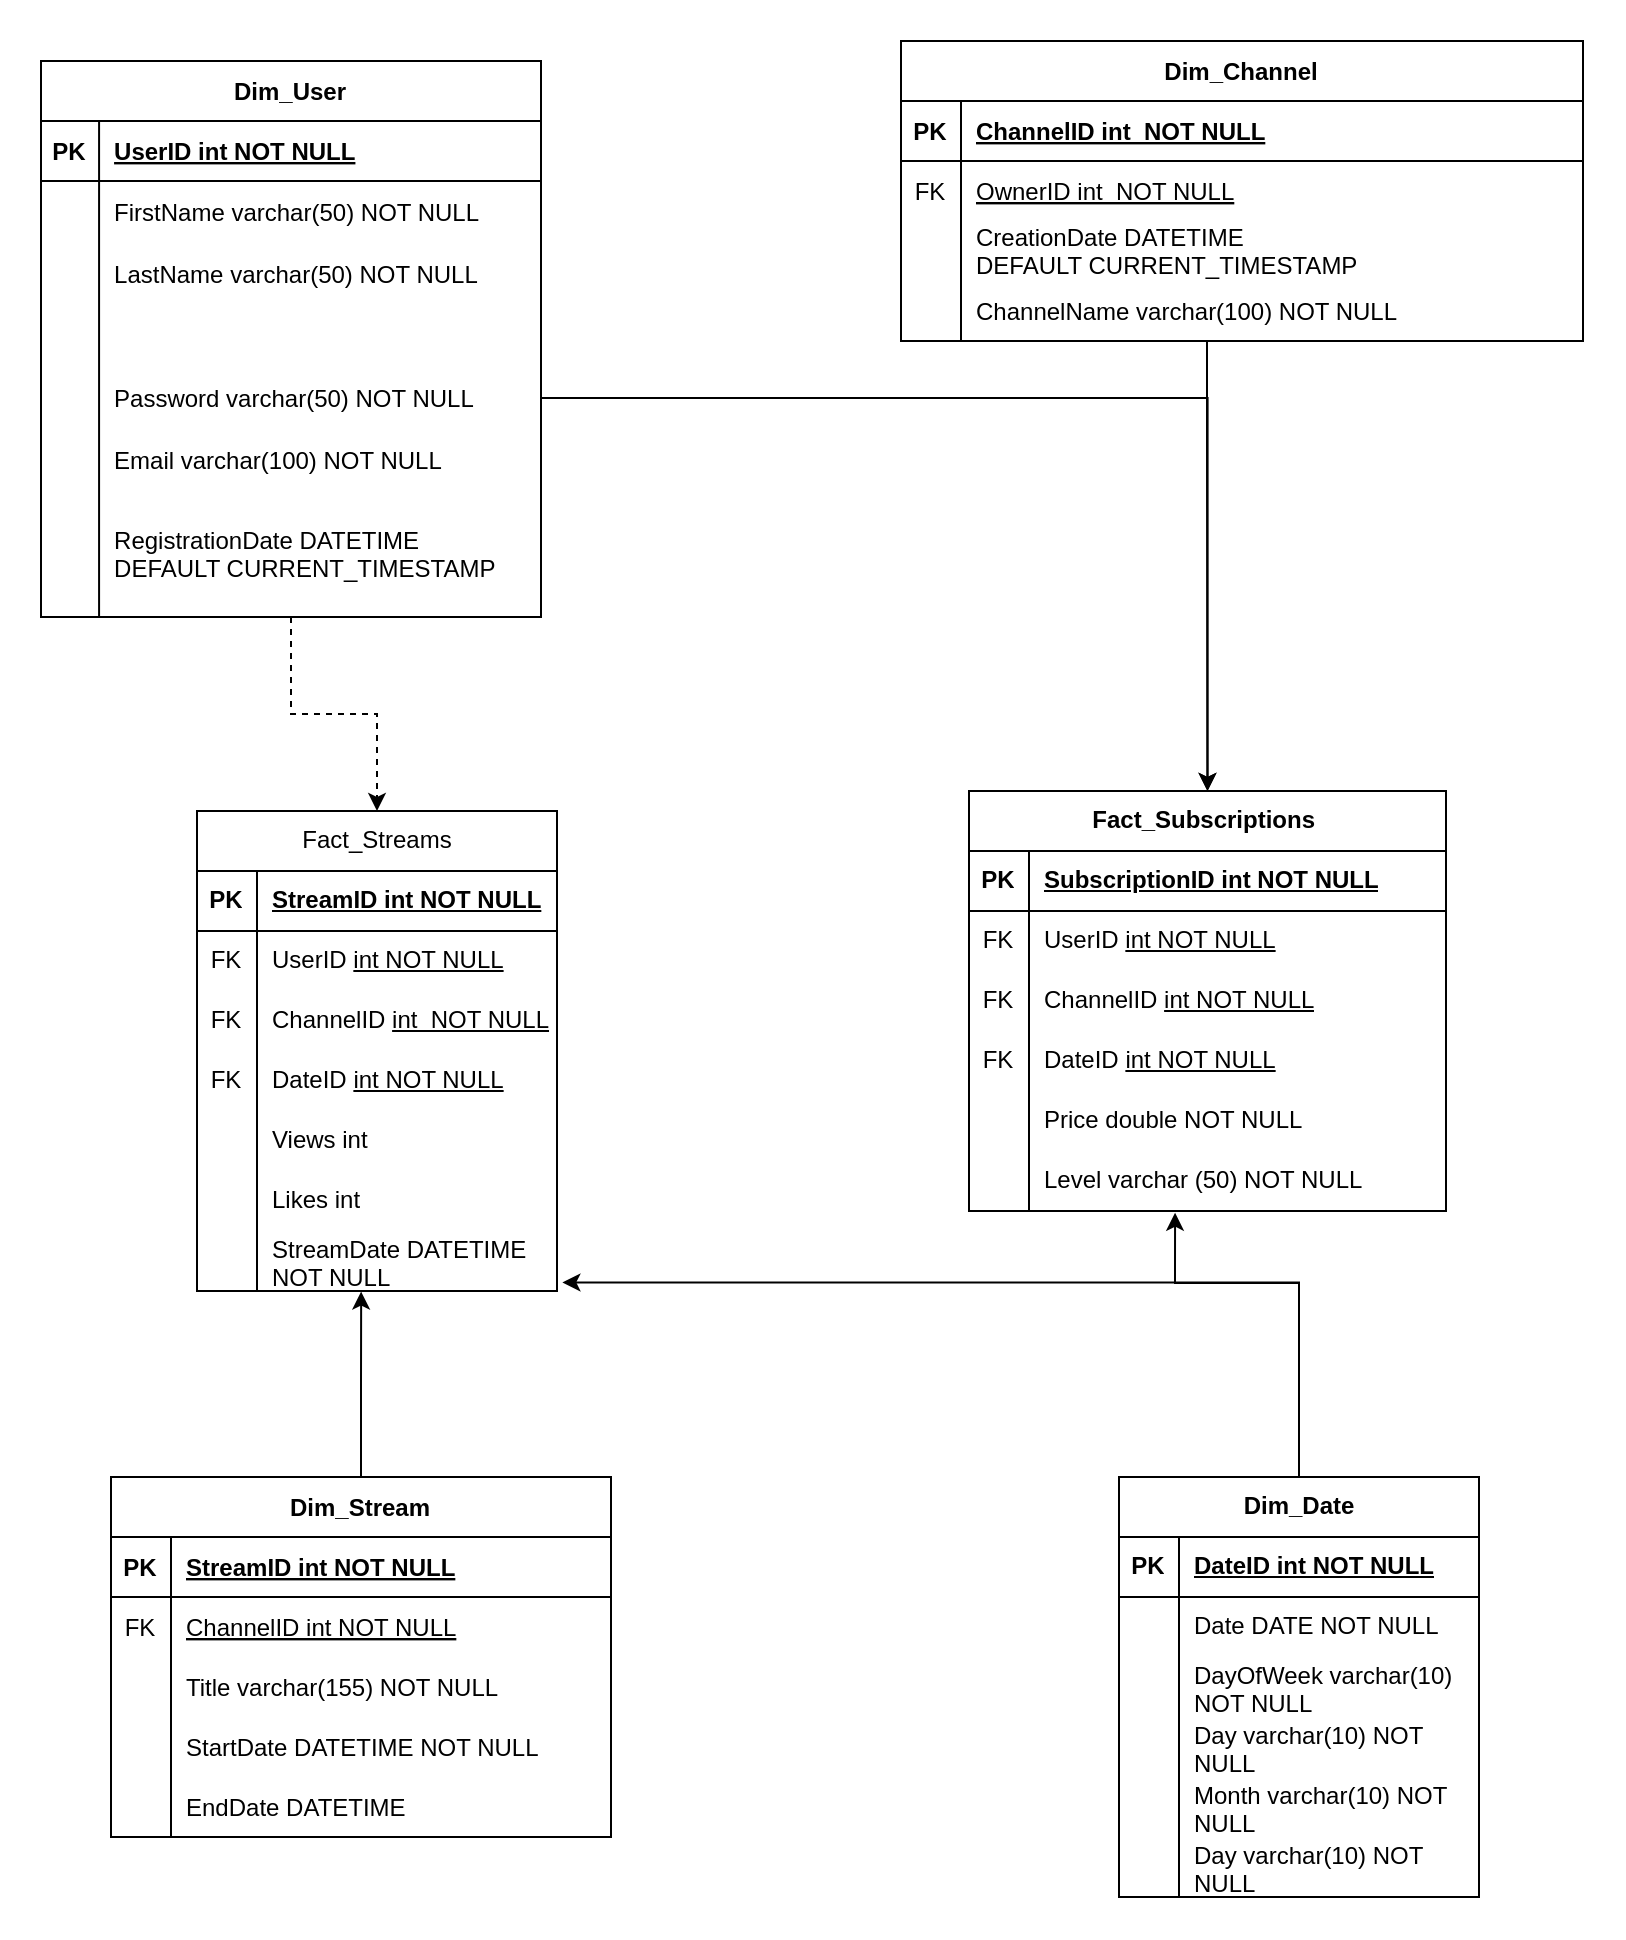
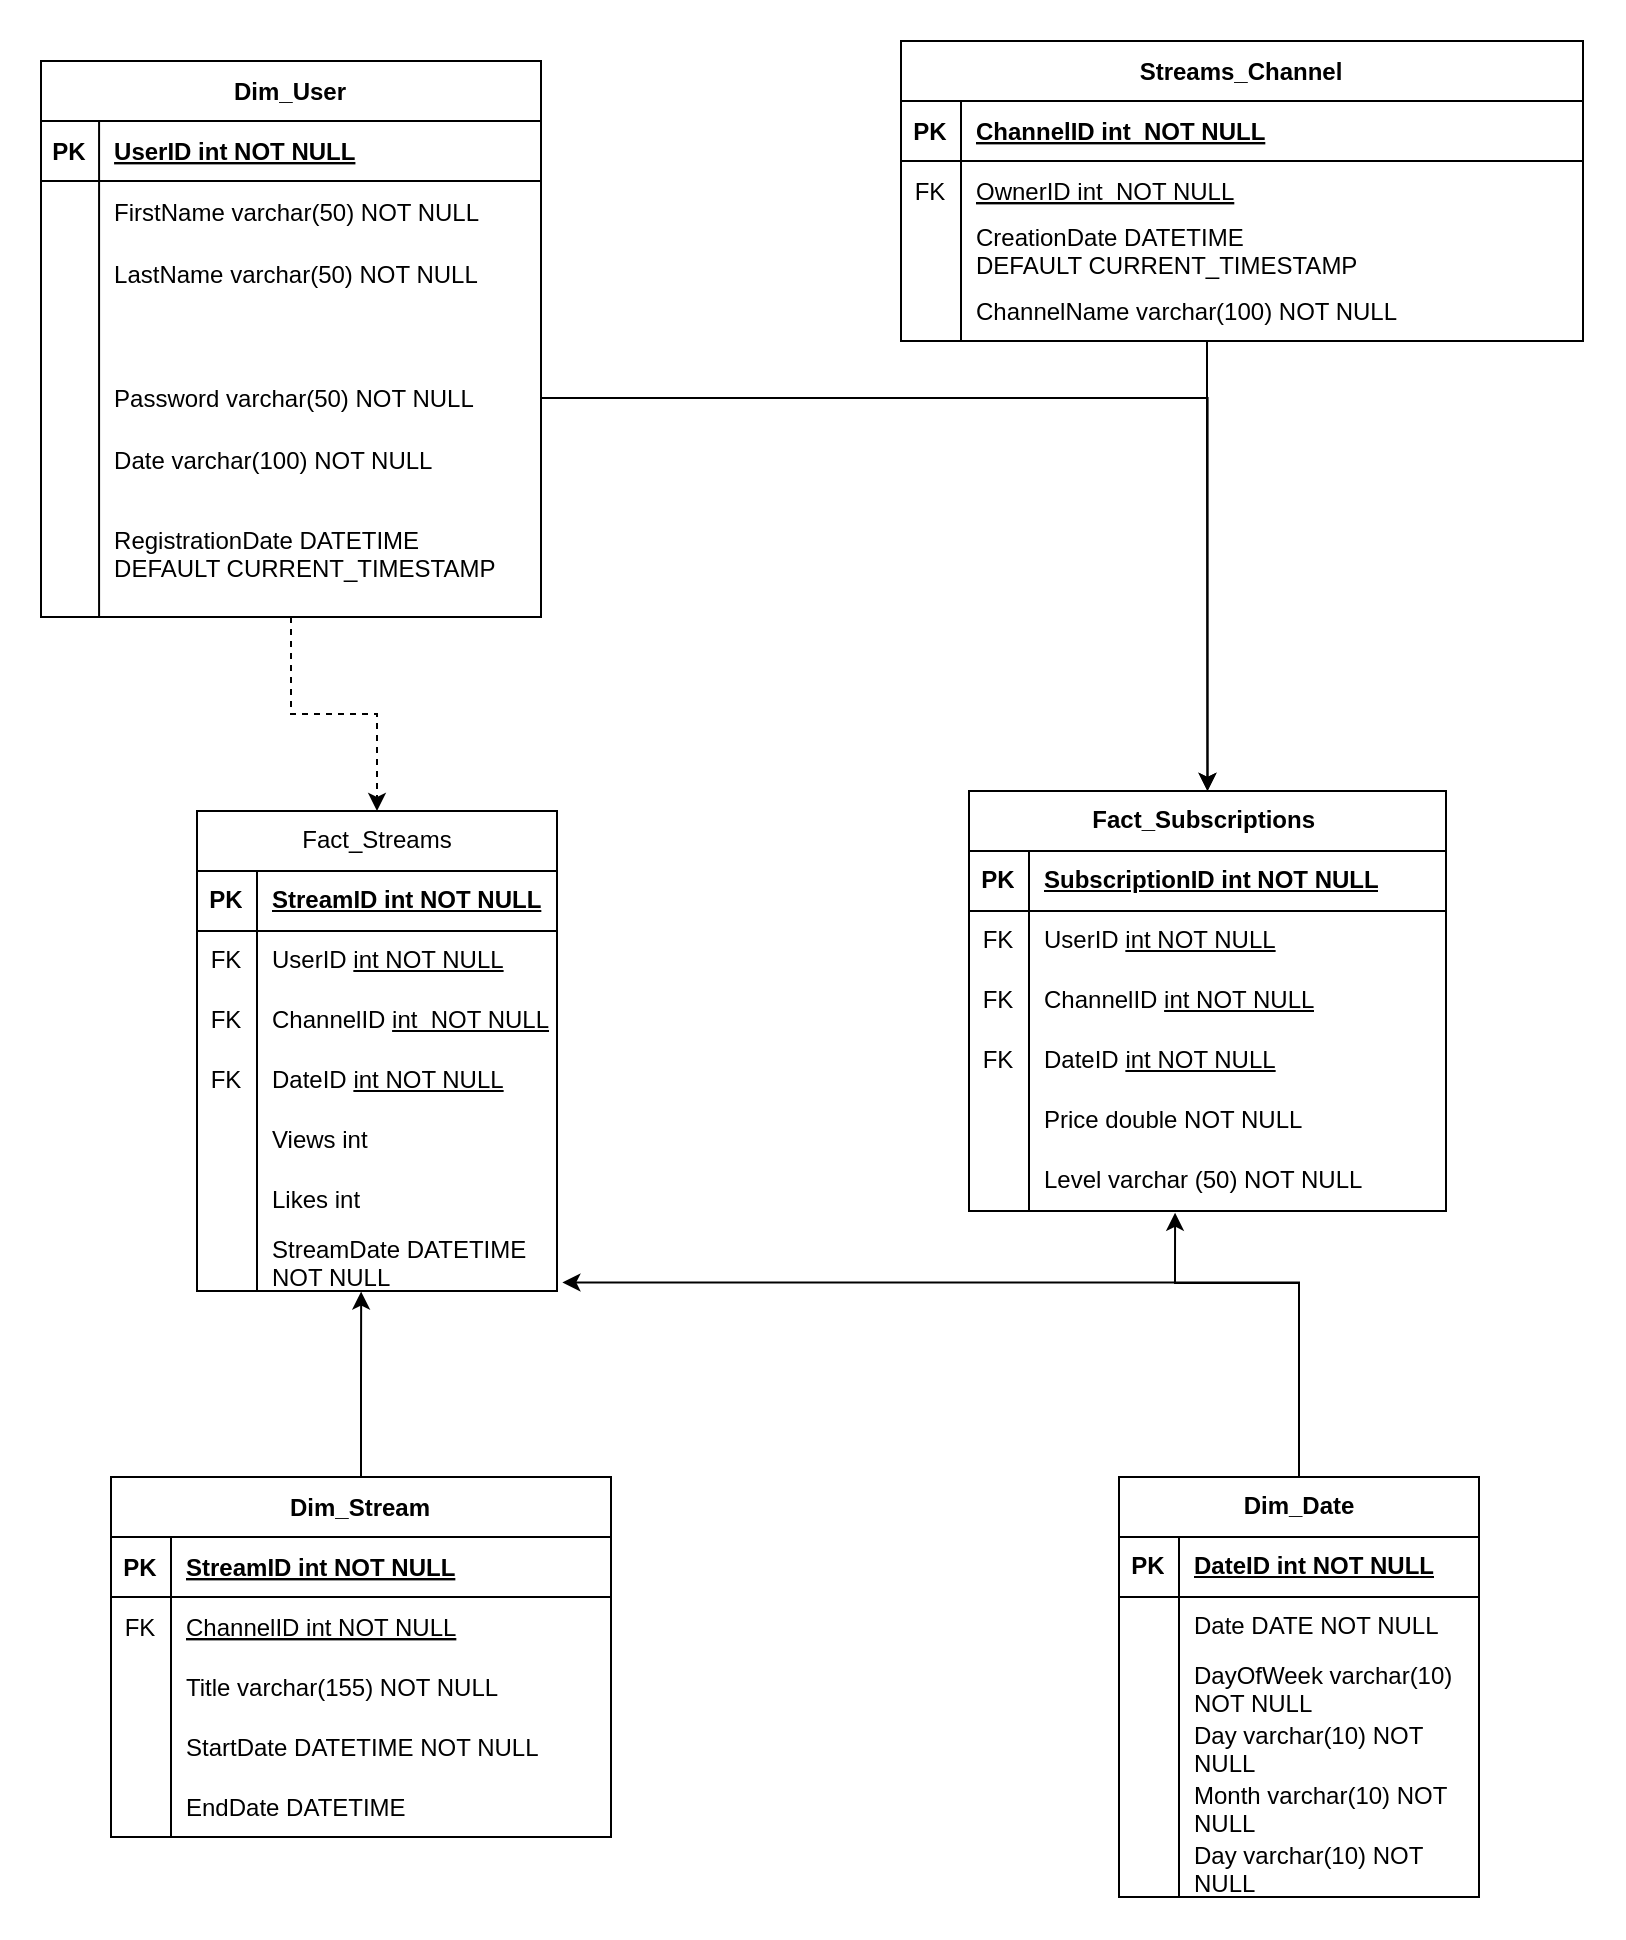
(1241, 72) -> (1241, 72)
(280, 461) -> (279, 461)
